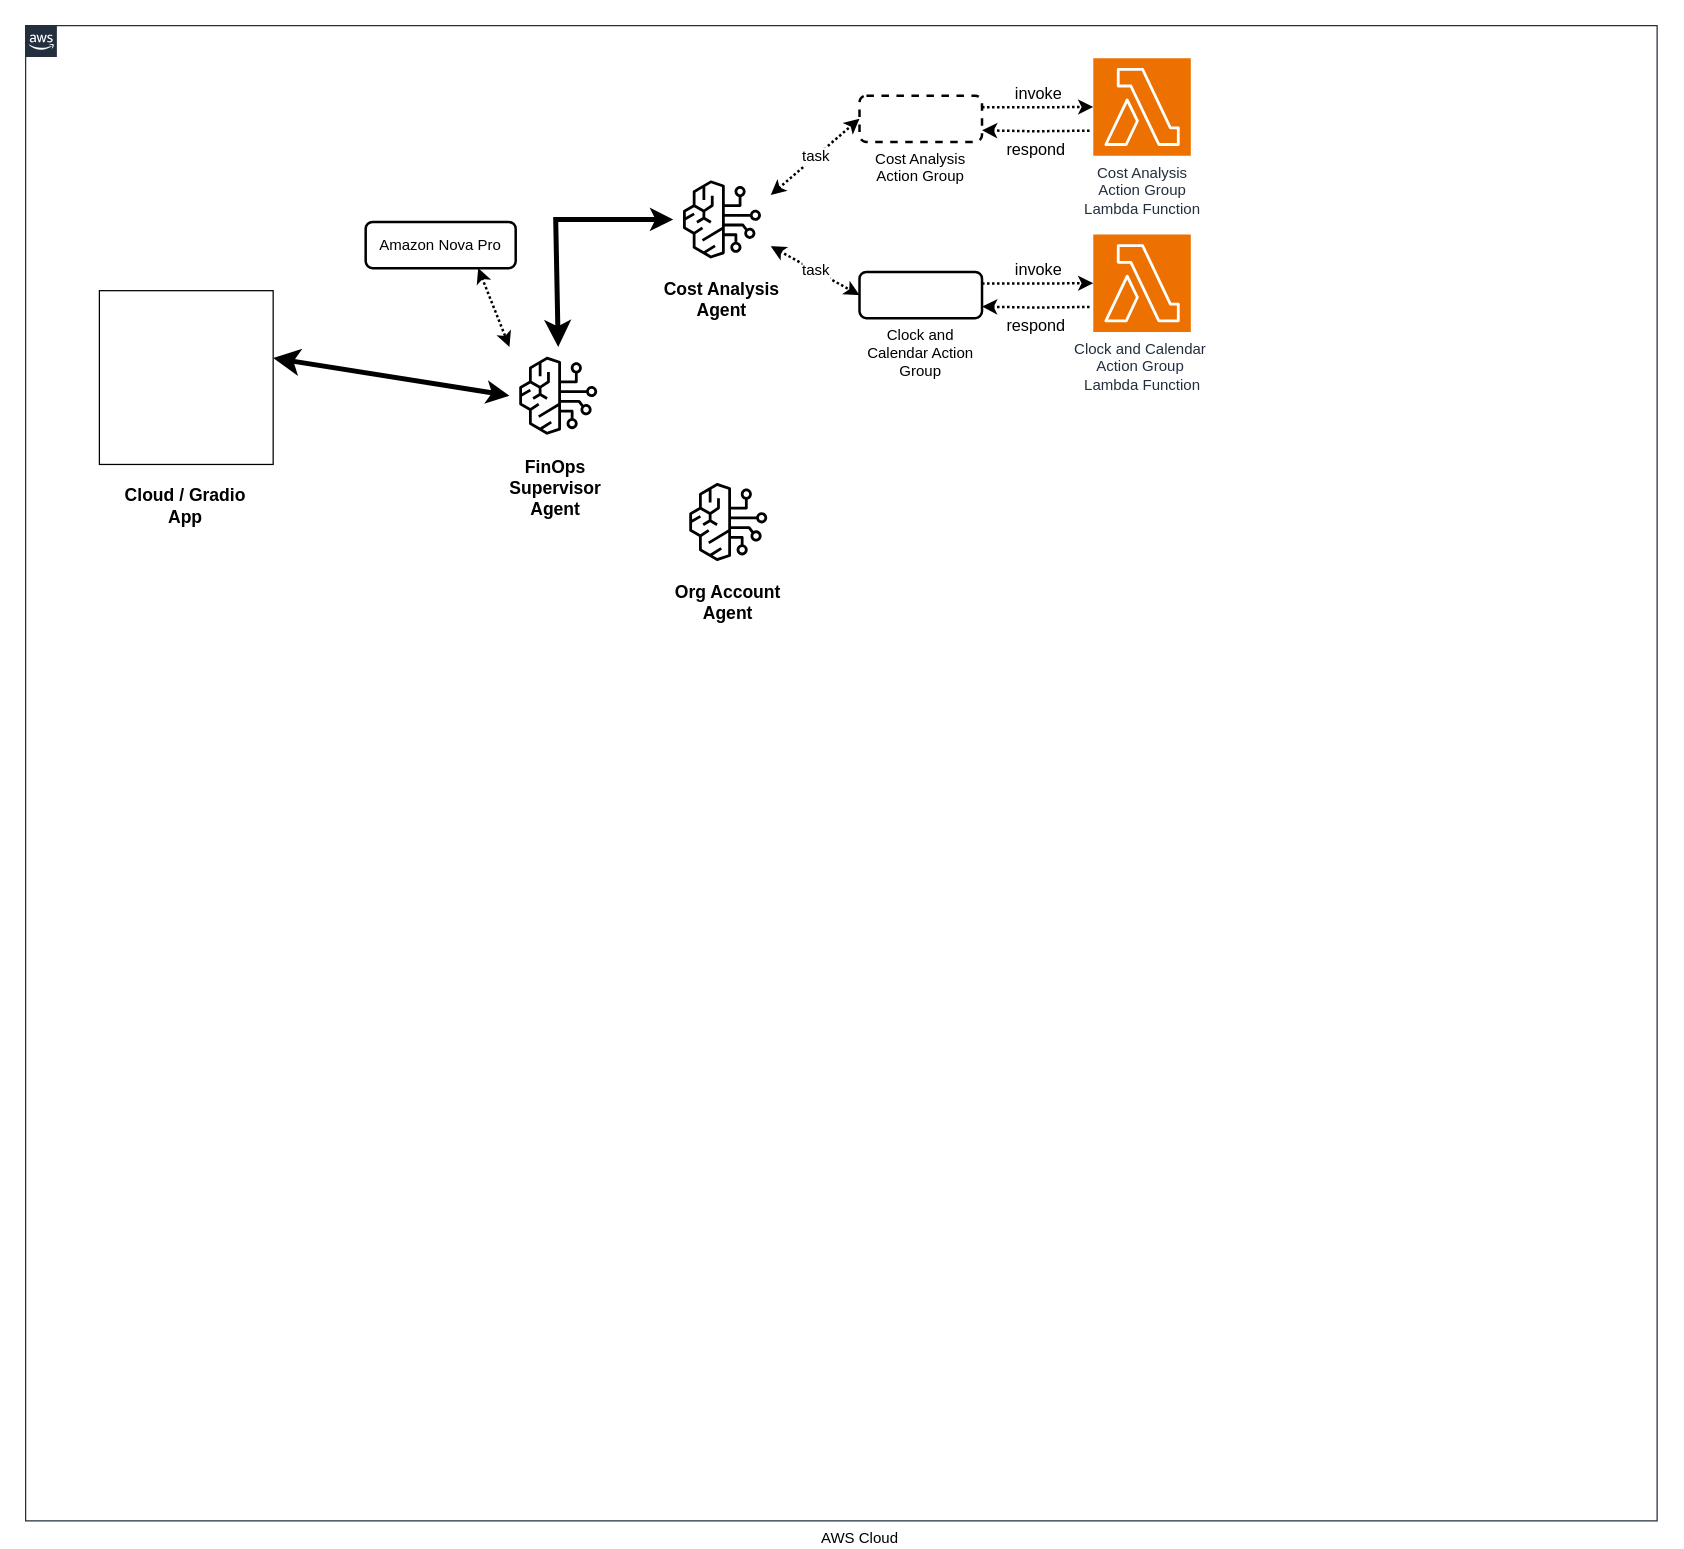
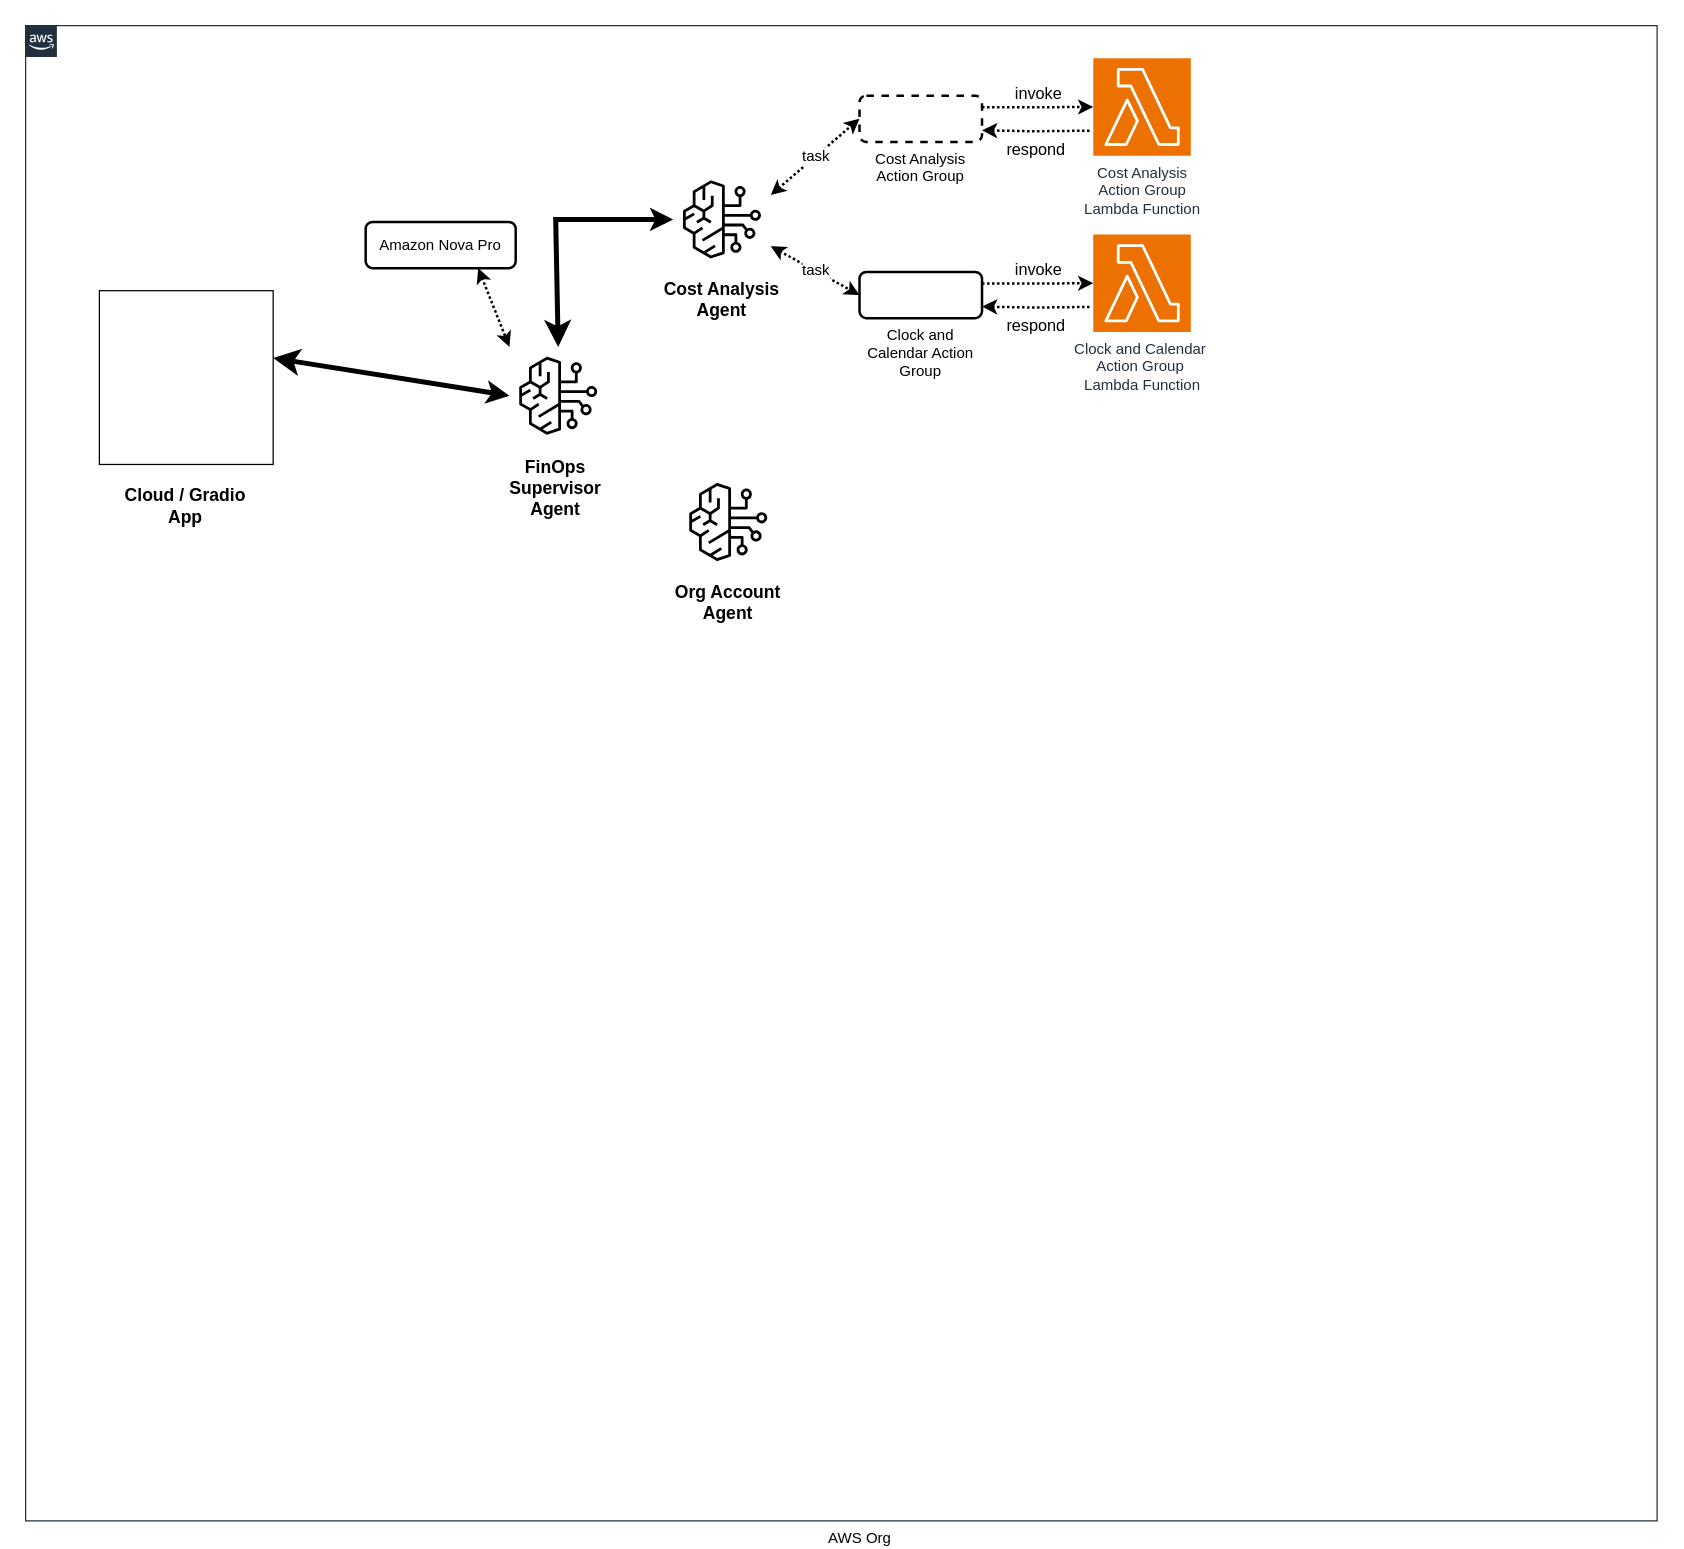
(860, 1538) -> (860, 1538)
